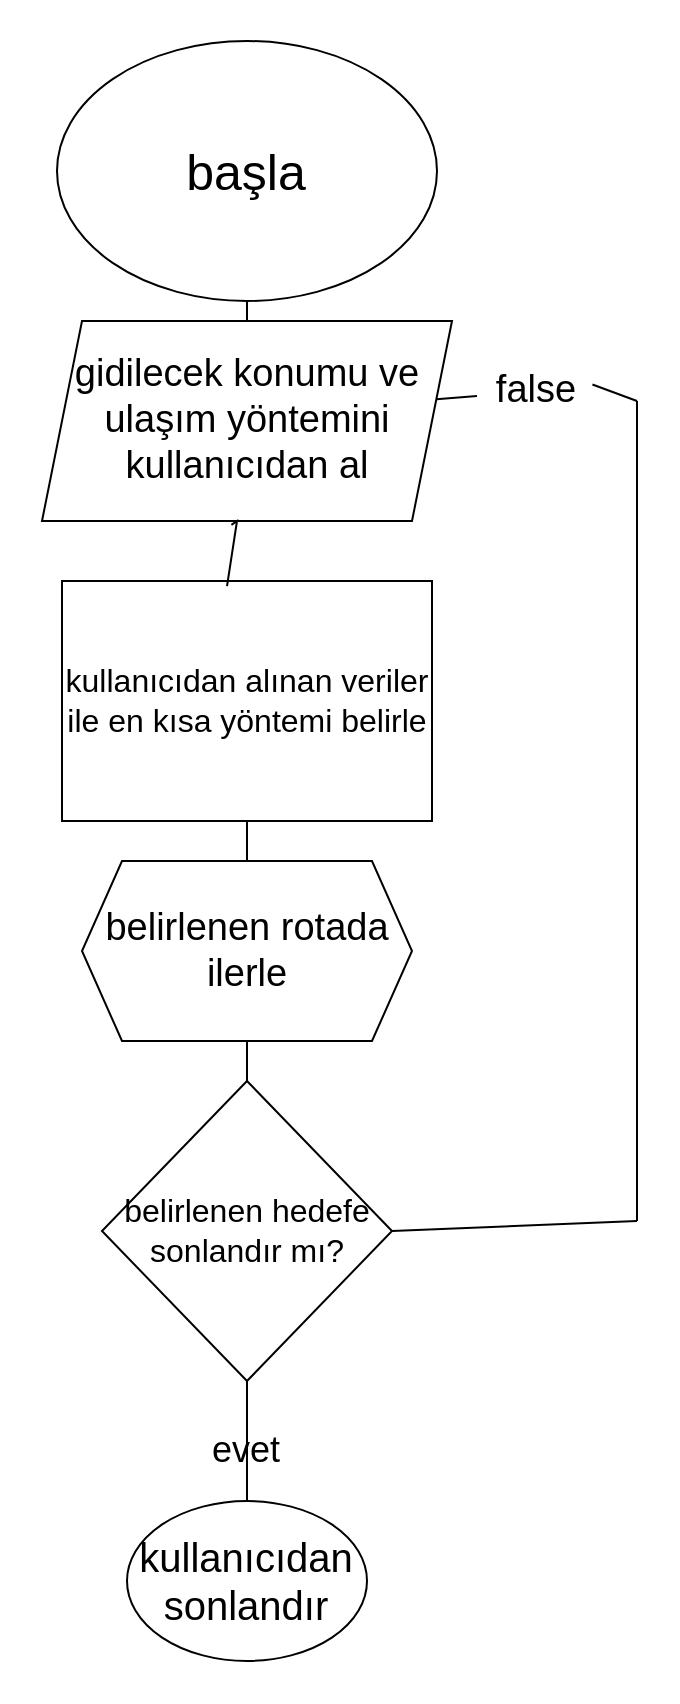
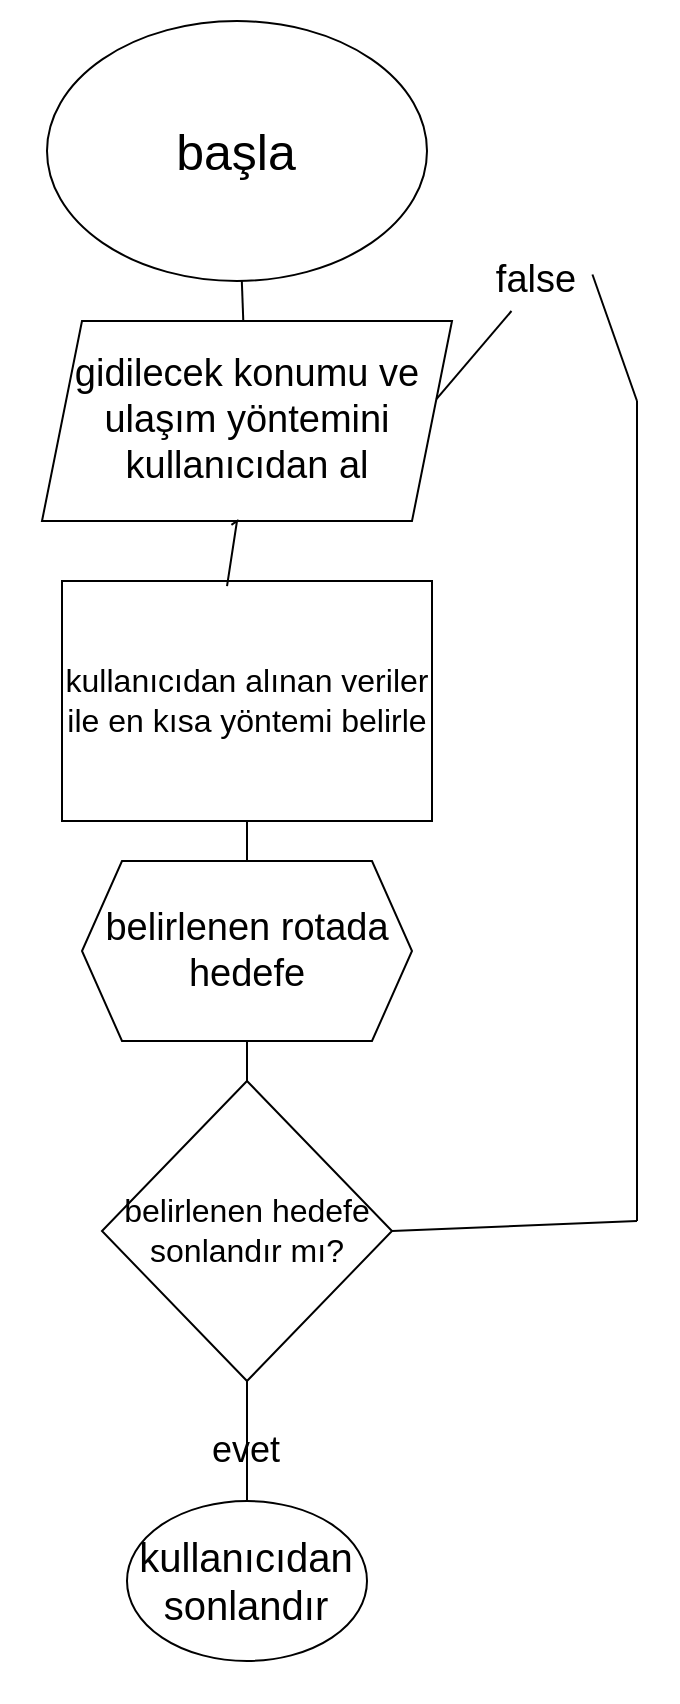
(247, 171) -> (237, 151)
(537, 391) -> (537, 281)
(248, 951) -> (248, 951)
